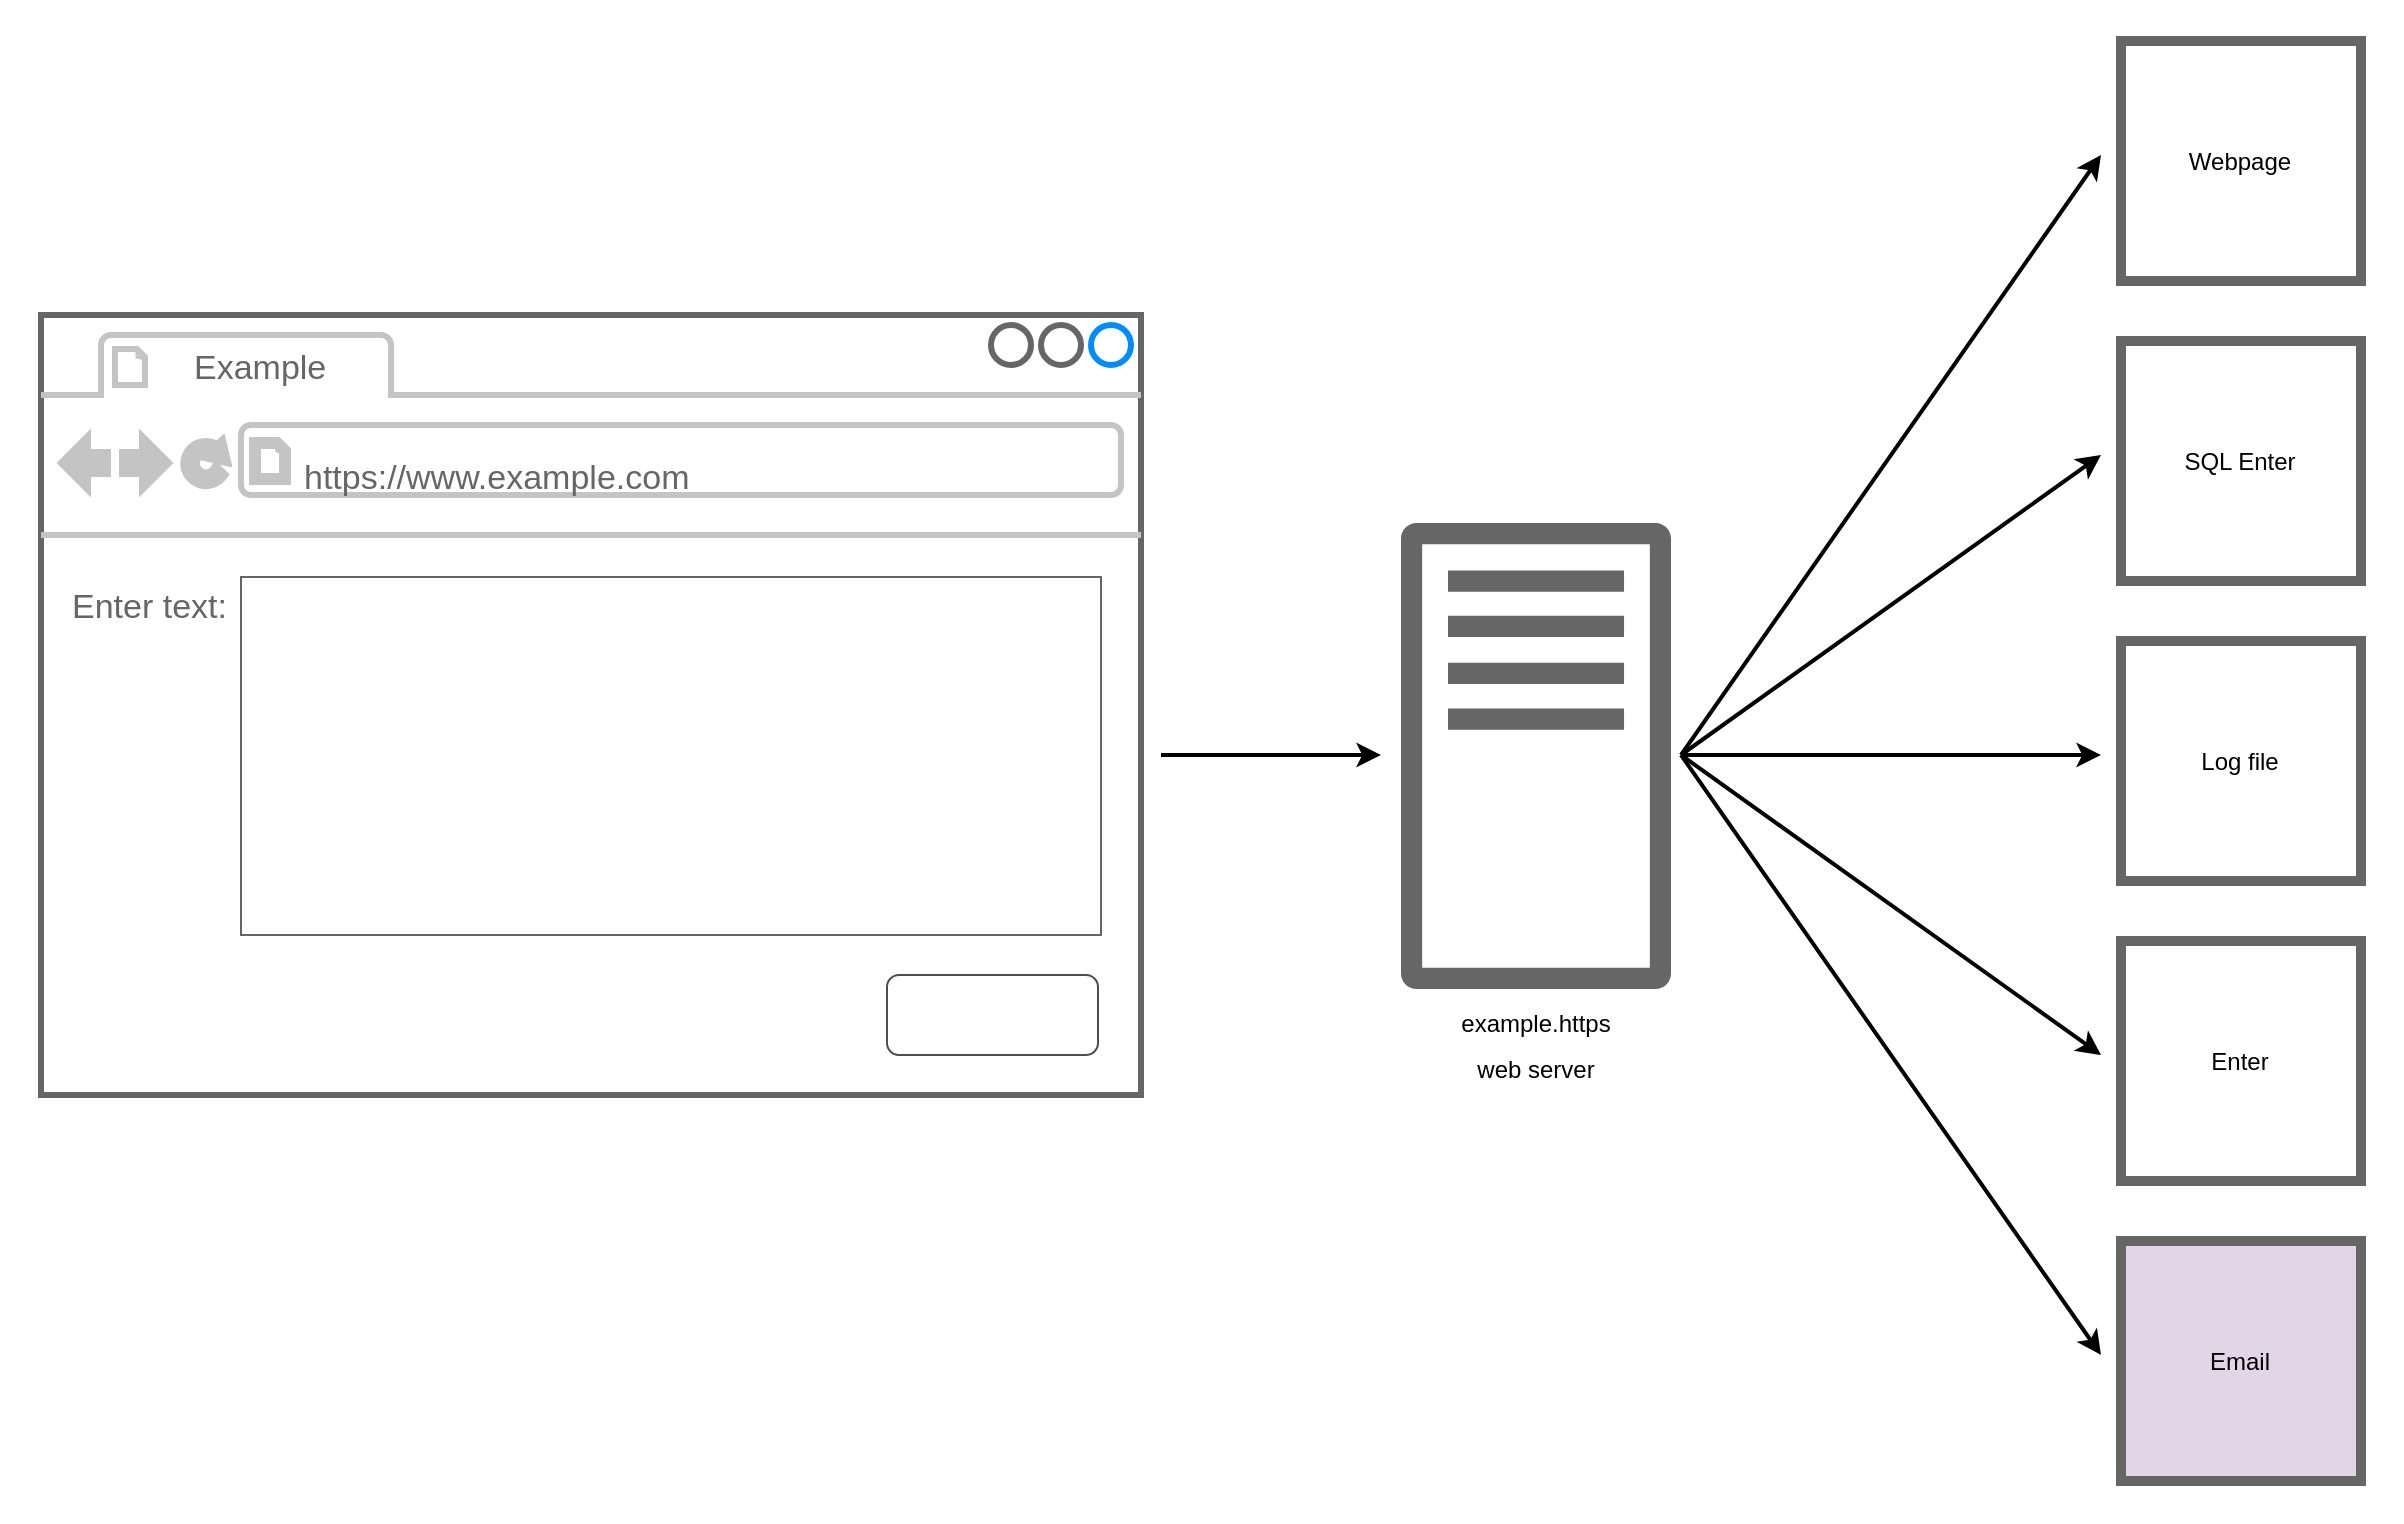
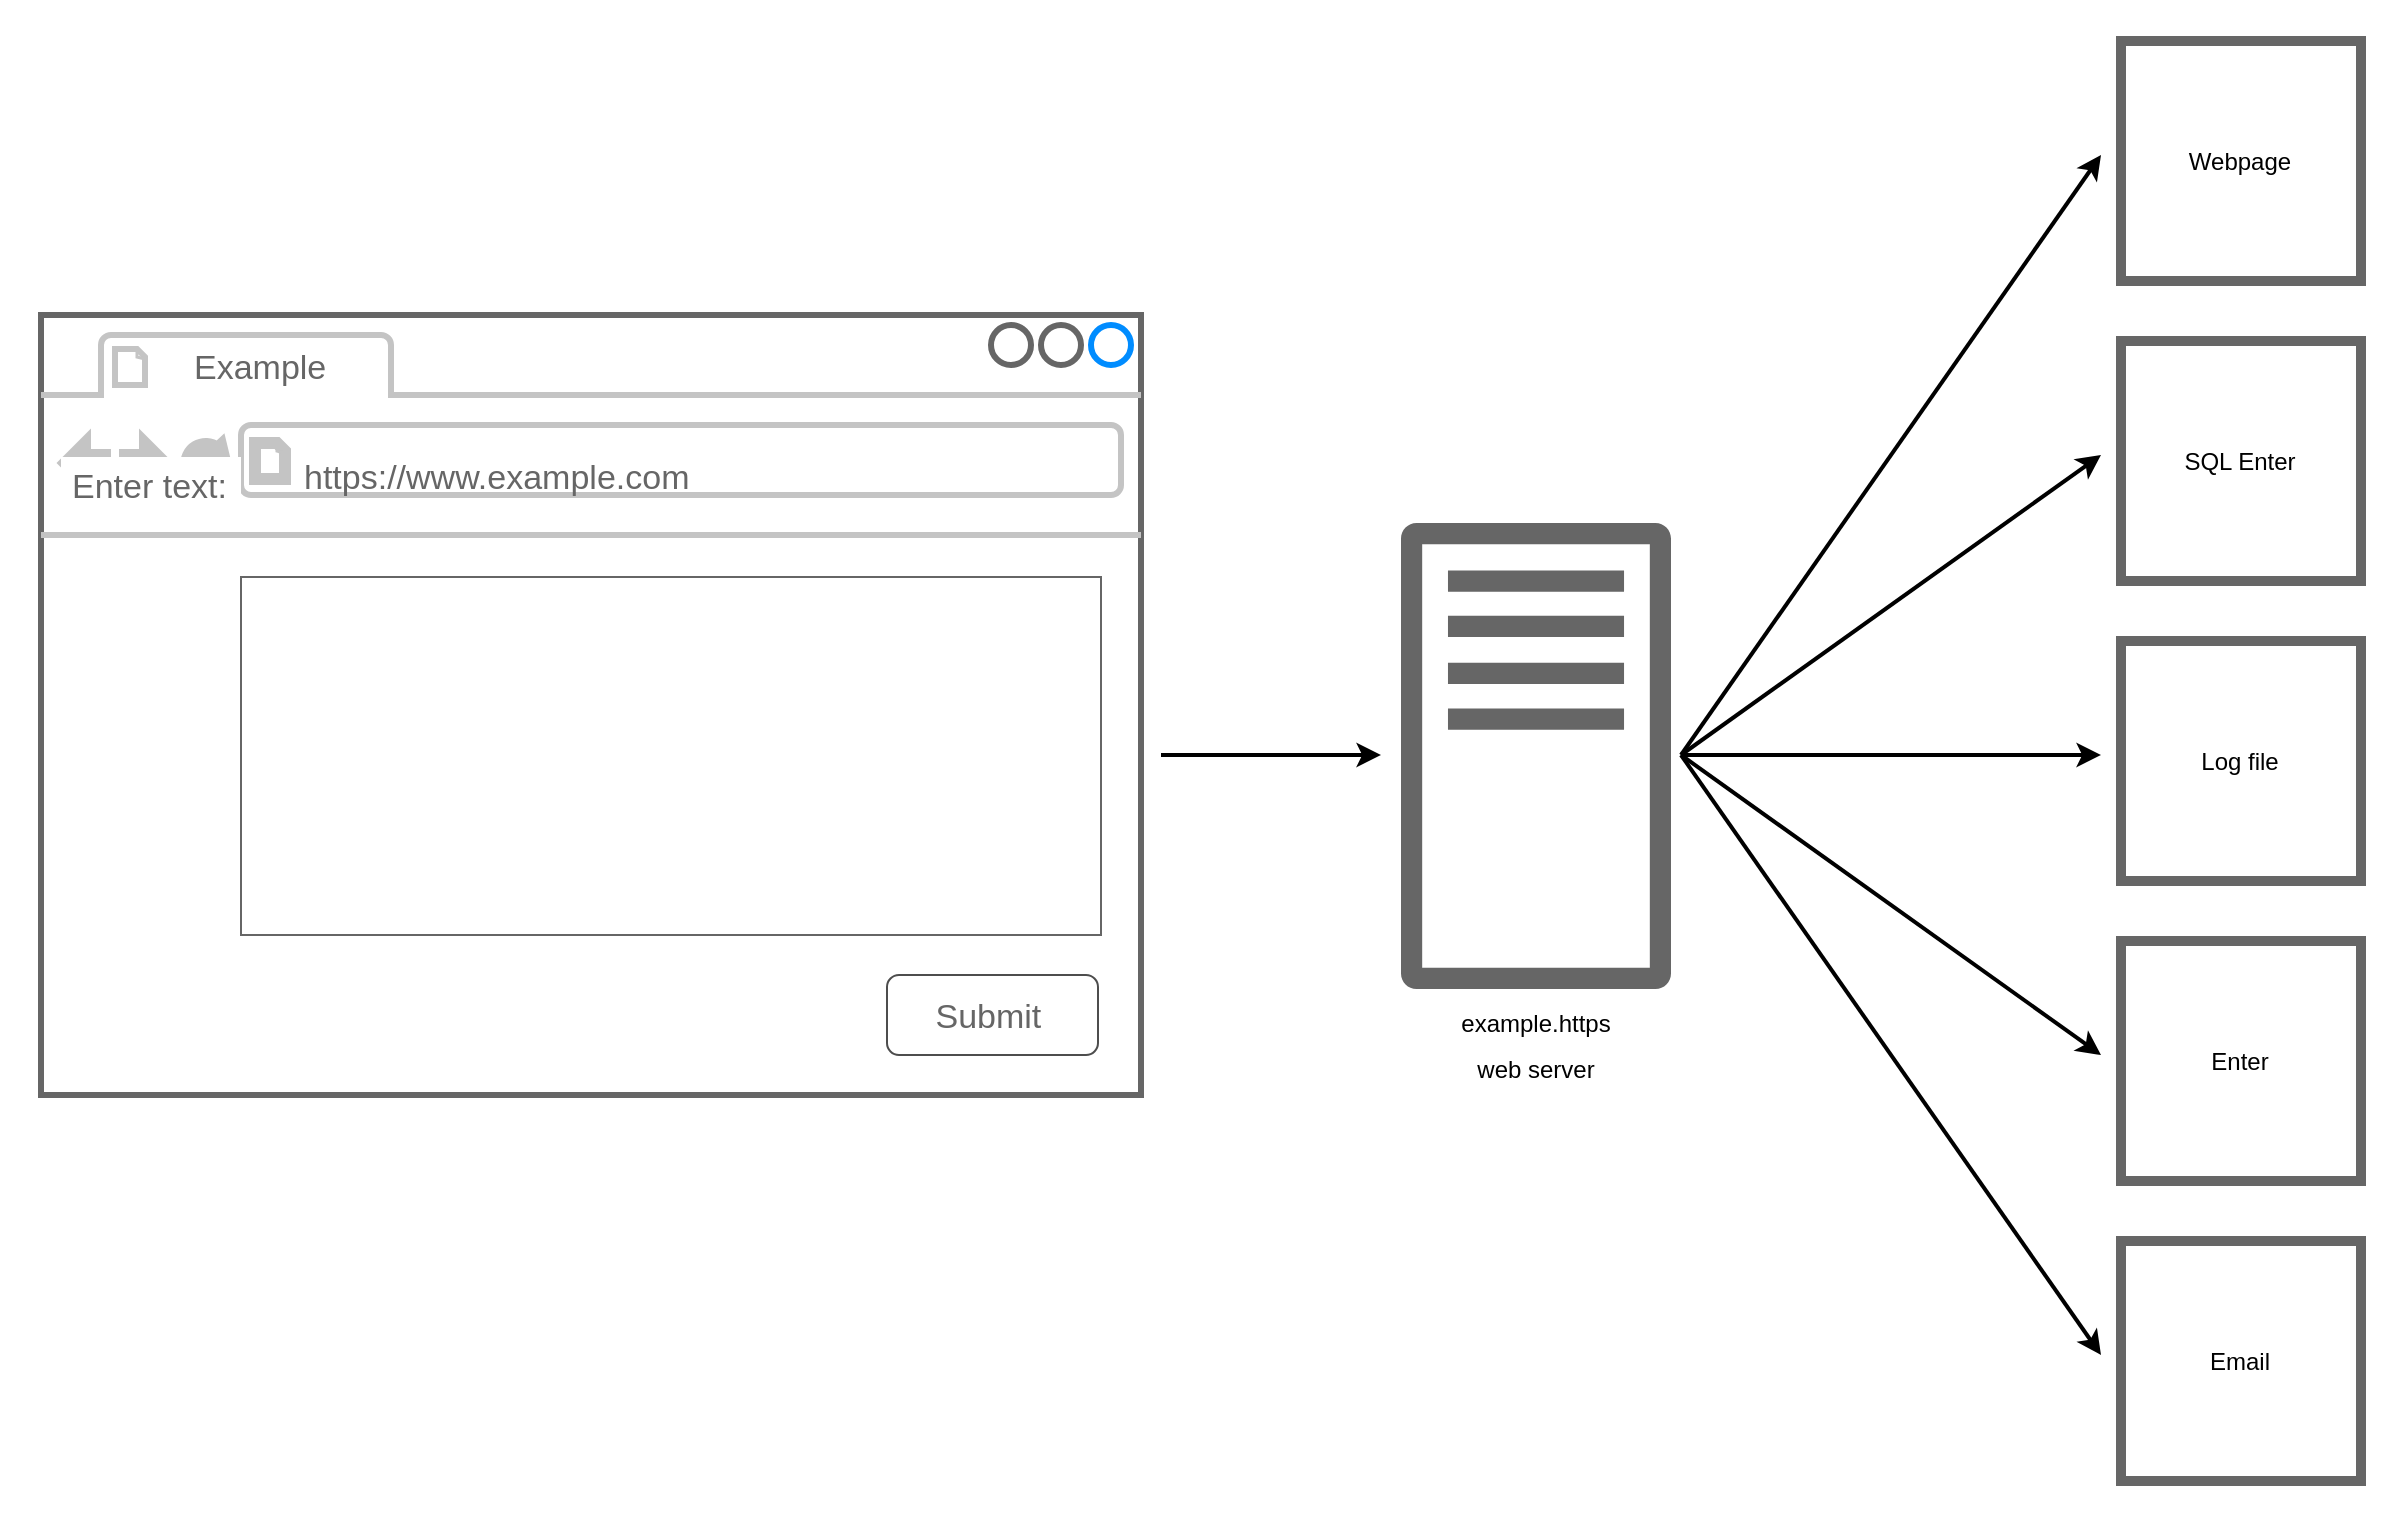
(151, 607) -> (151, 487)
none -> (992, 1017)
(2241, 1361) -> (2241, 1361)
